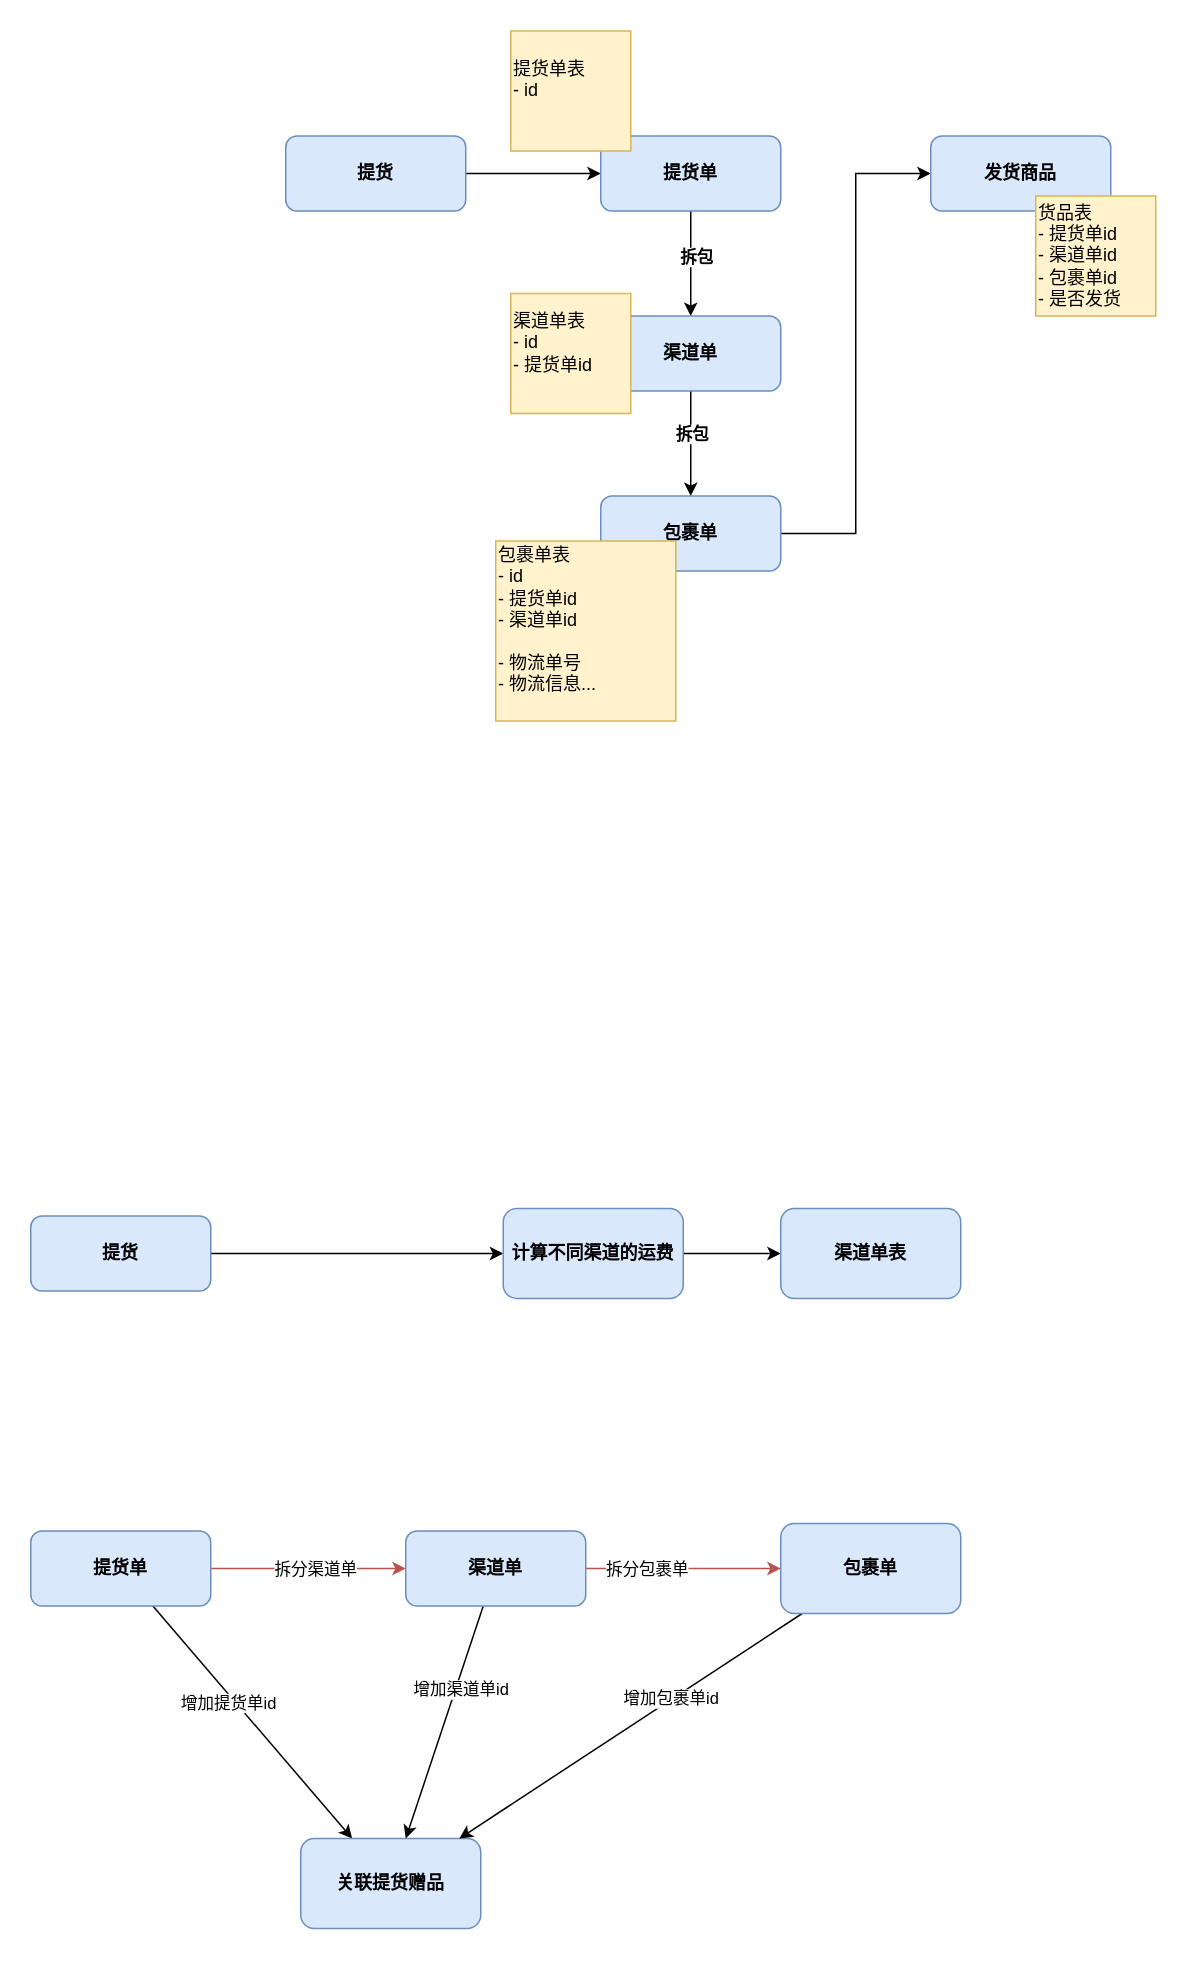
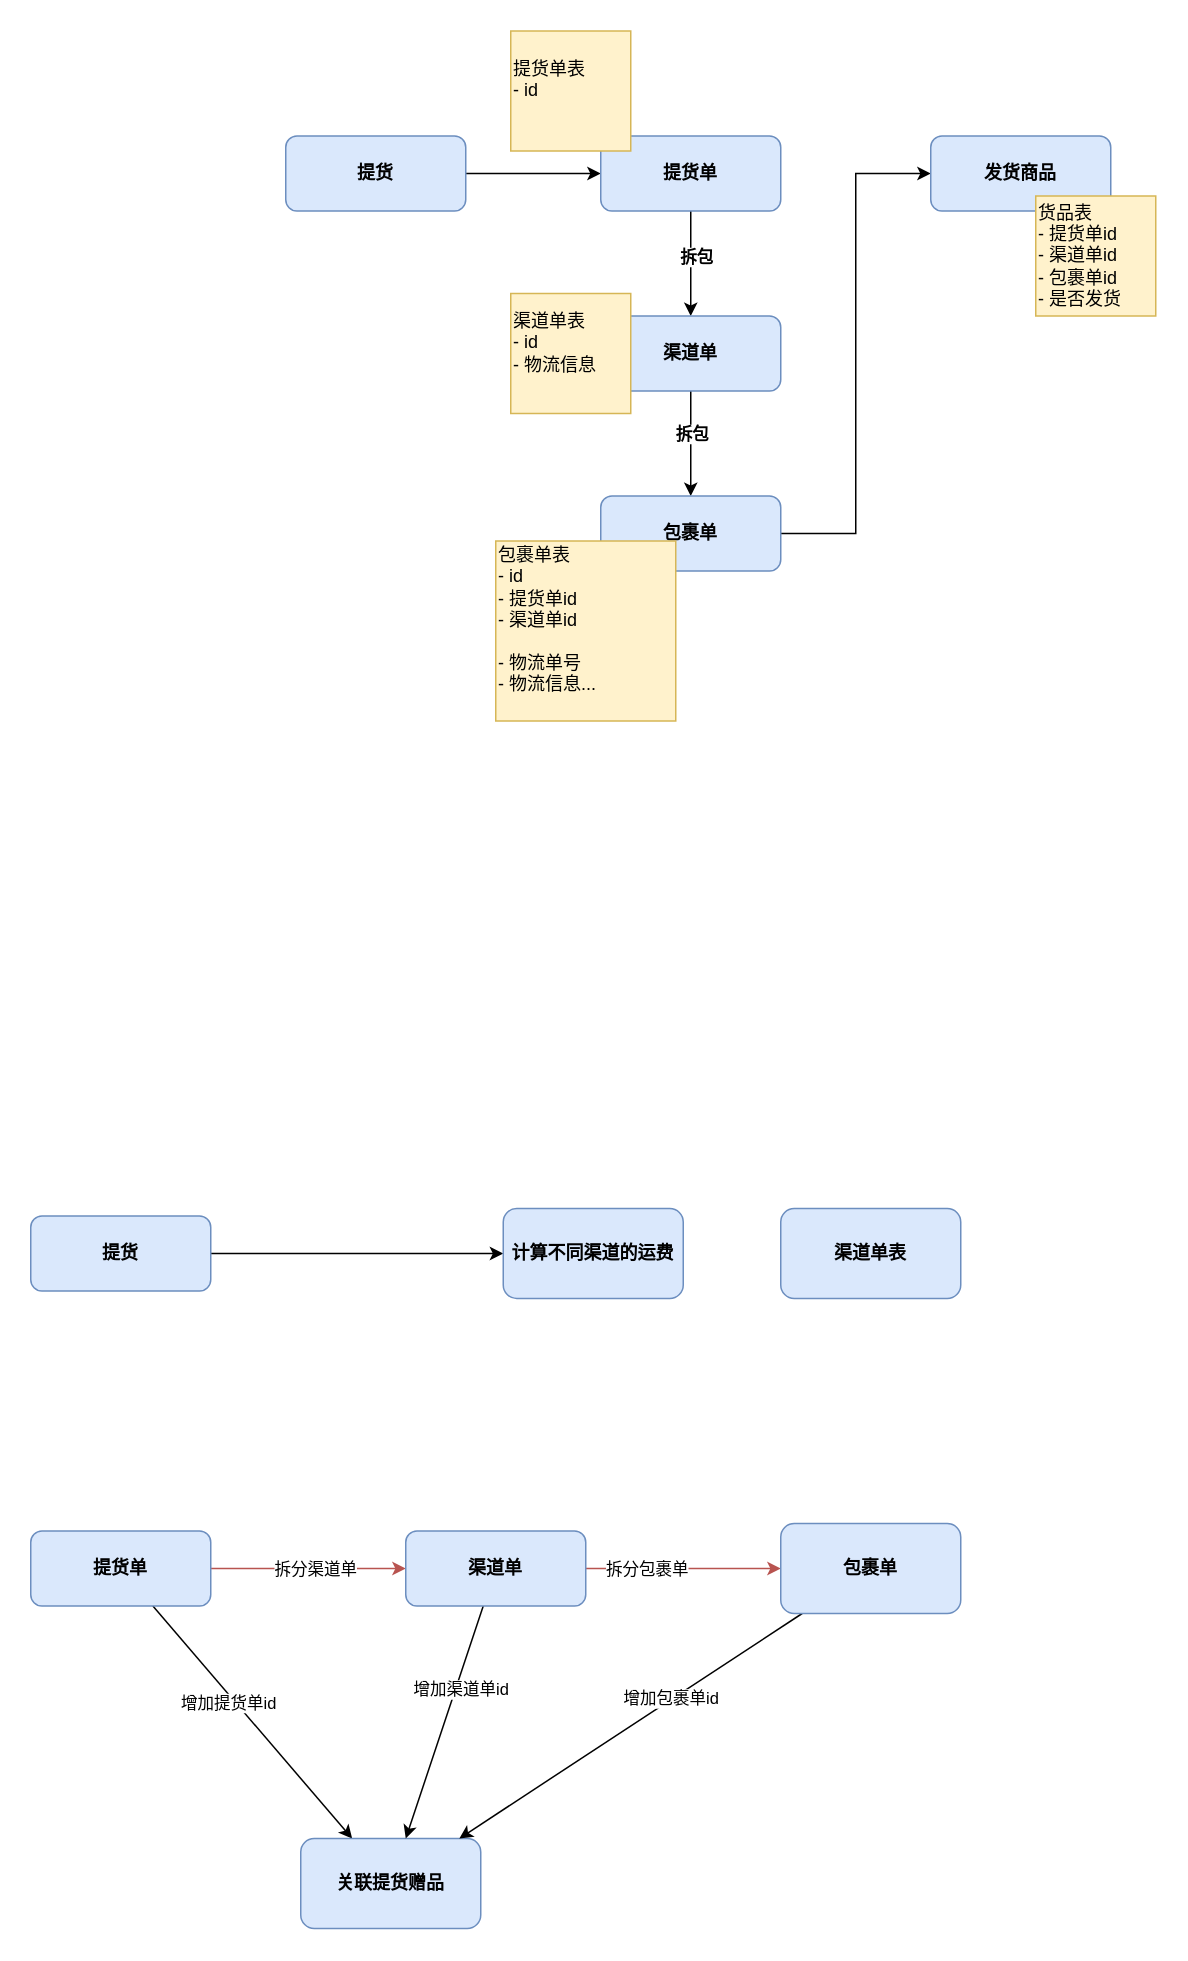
(556, 353) -> (557, 353)
(727, 1253) -> none
